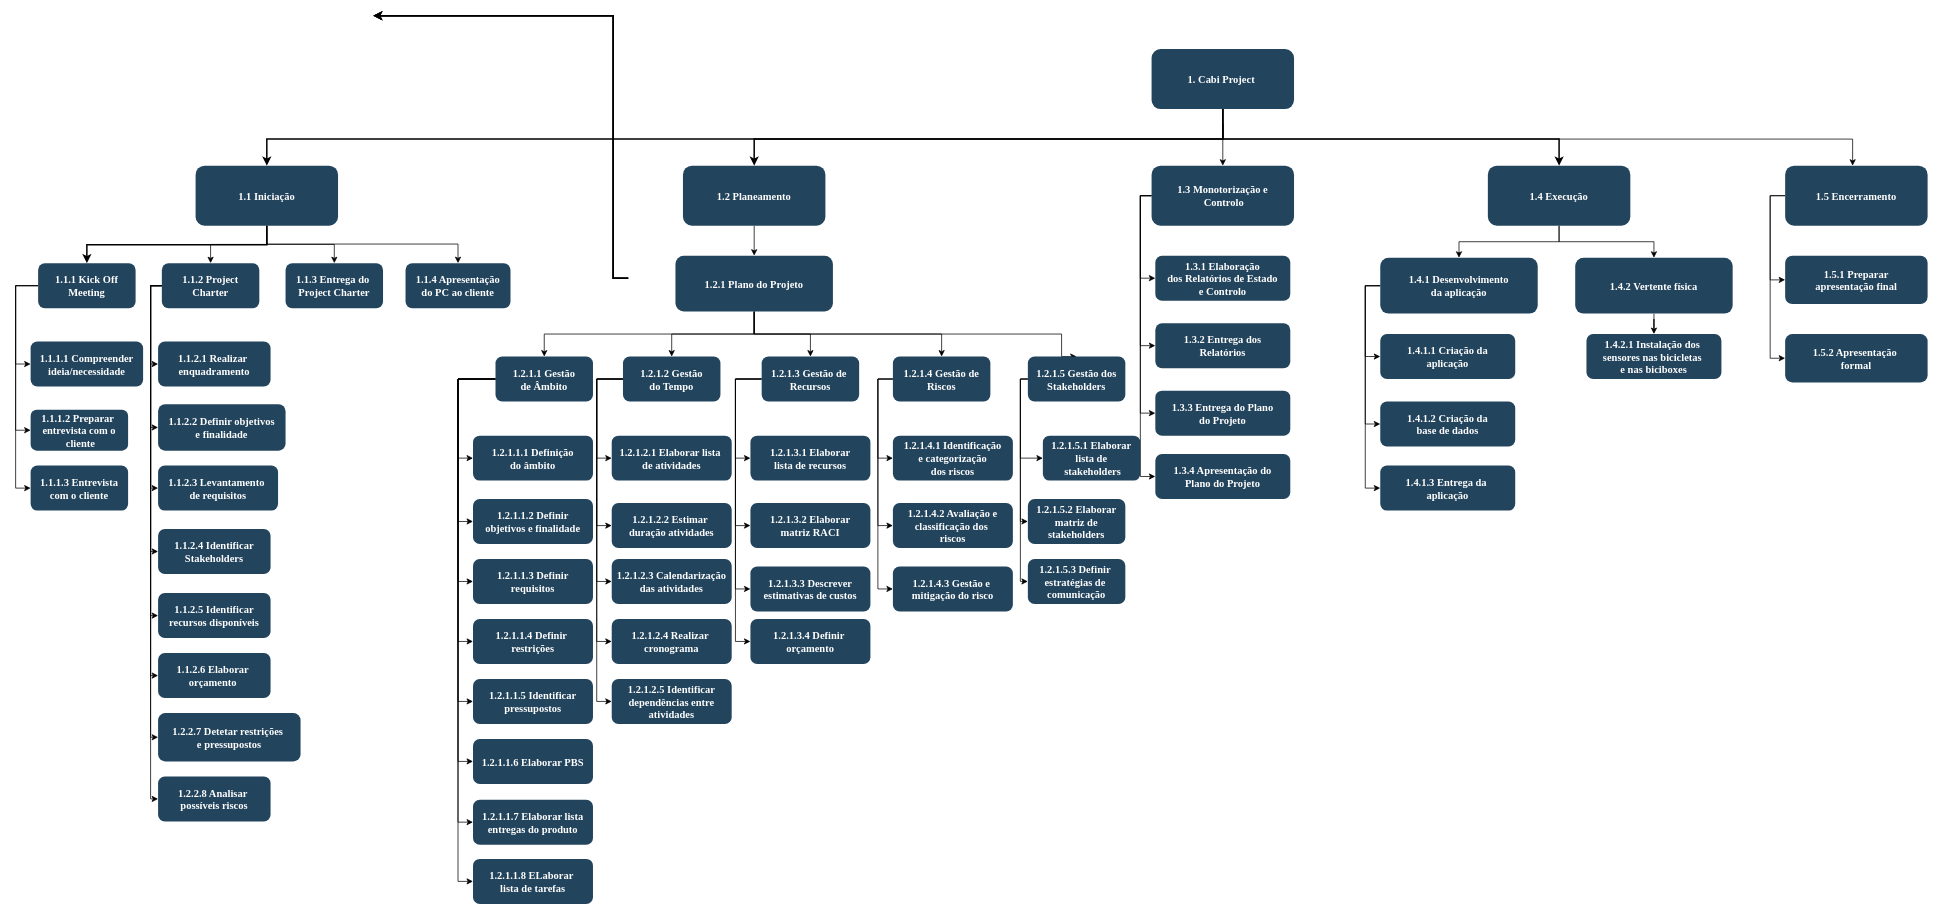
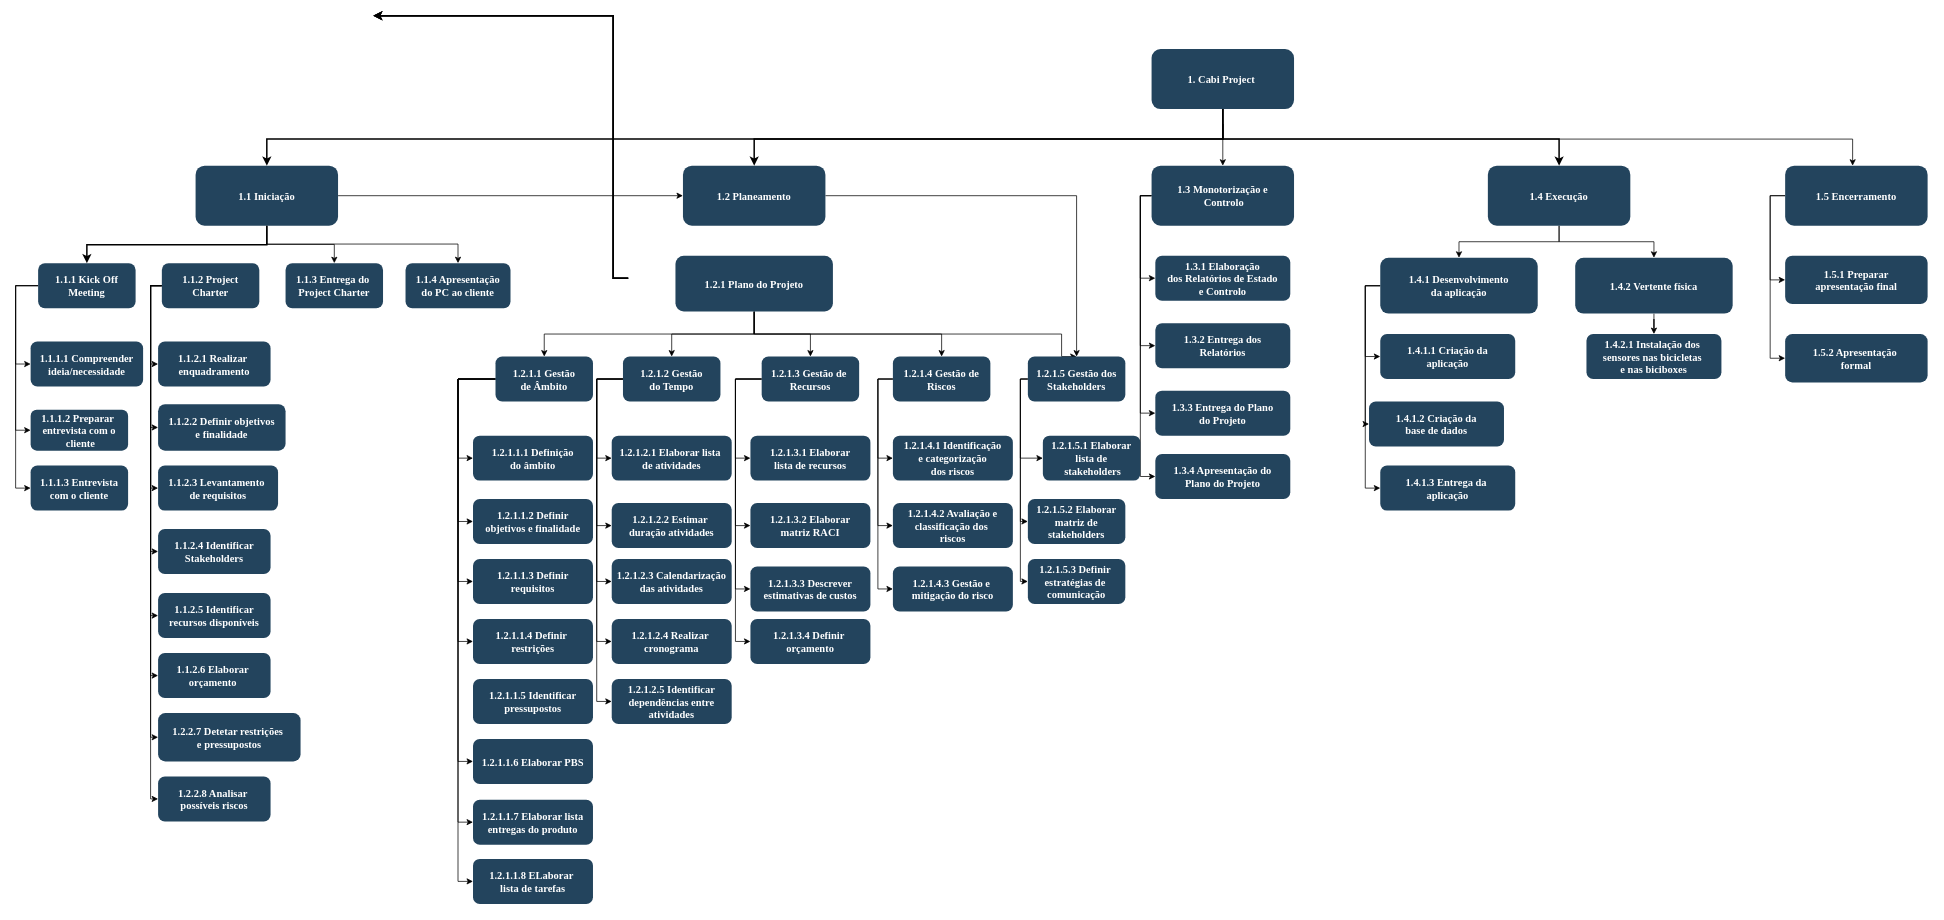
(754, 238) -> (1029, 196)
(210, 252) -> (508, 196)
(1448, 424) -> (1437, 424)
(463, 702) -> none
